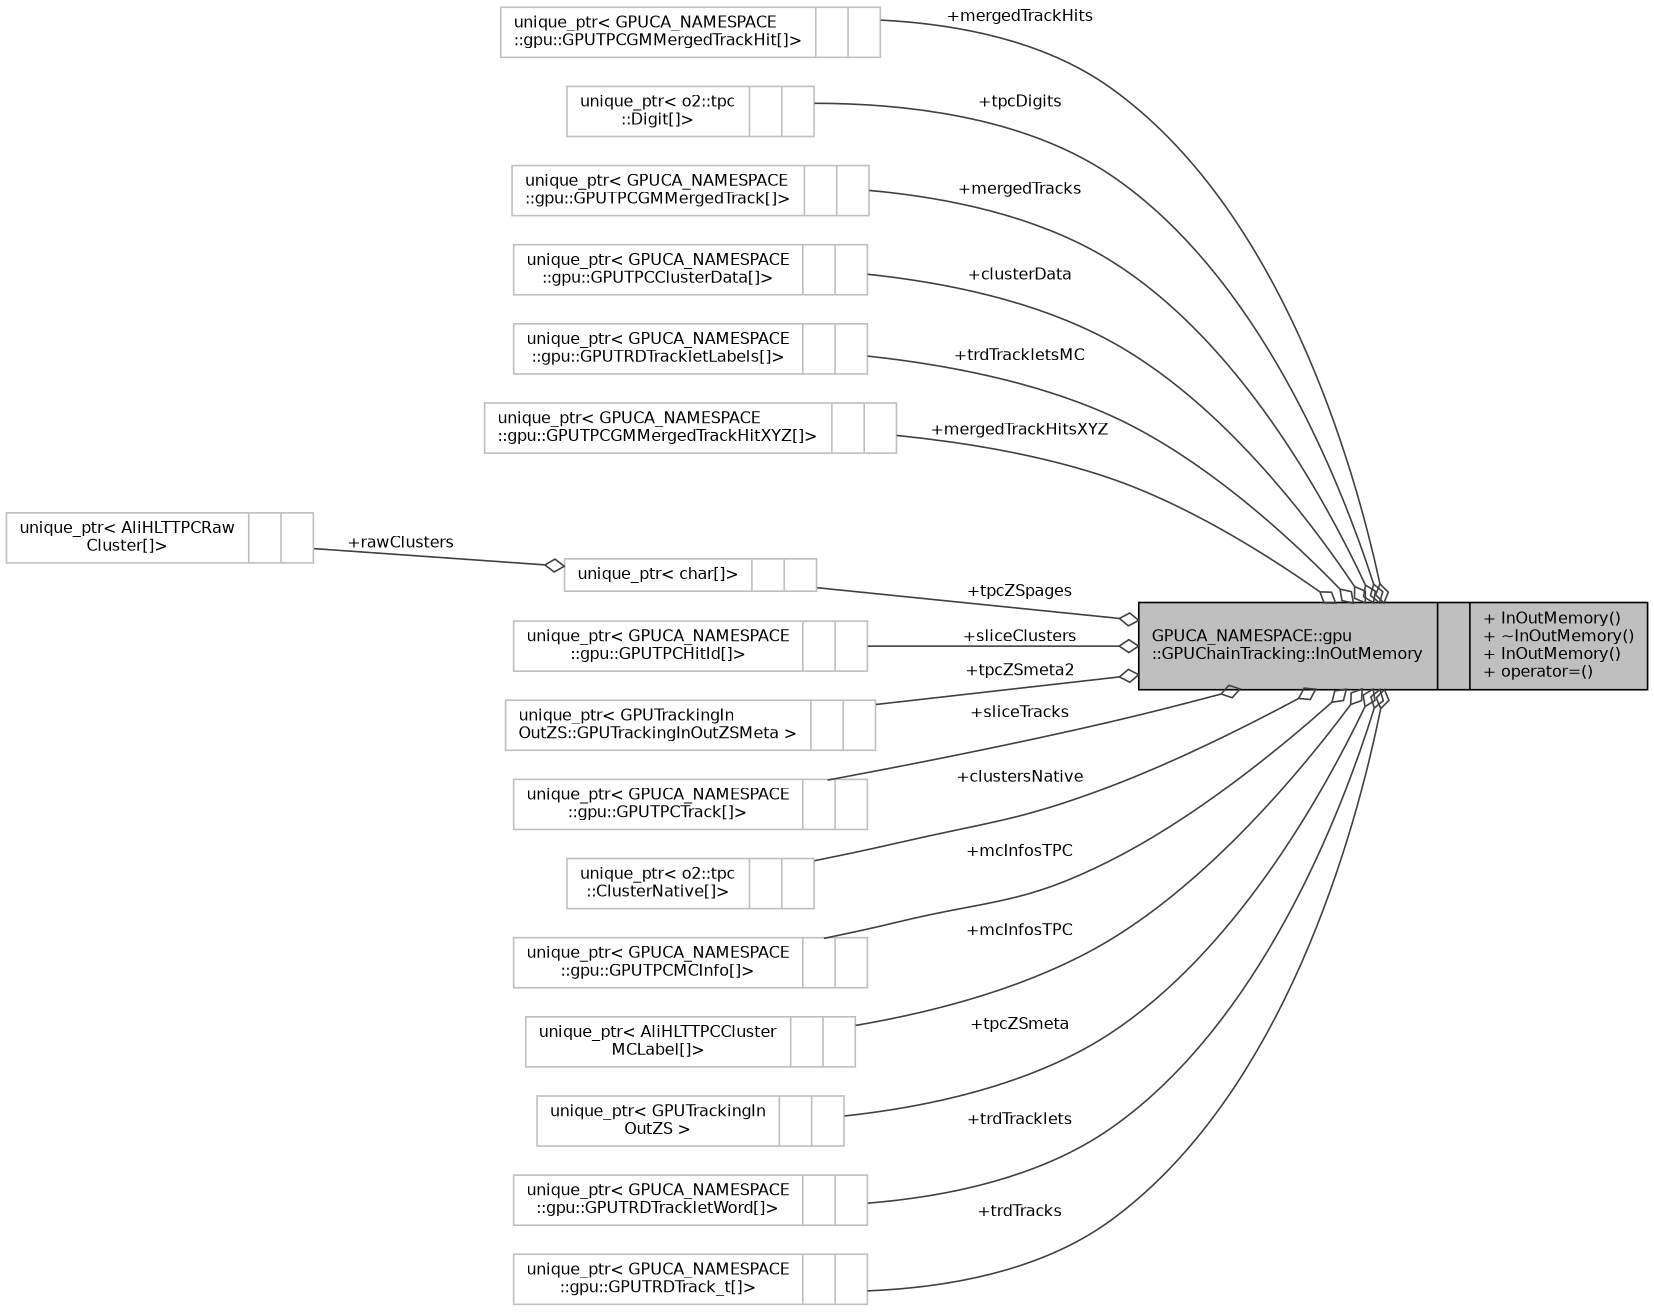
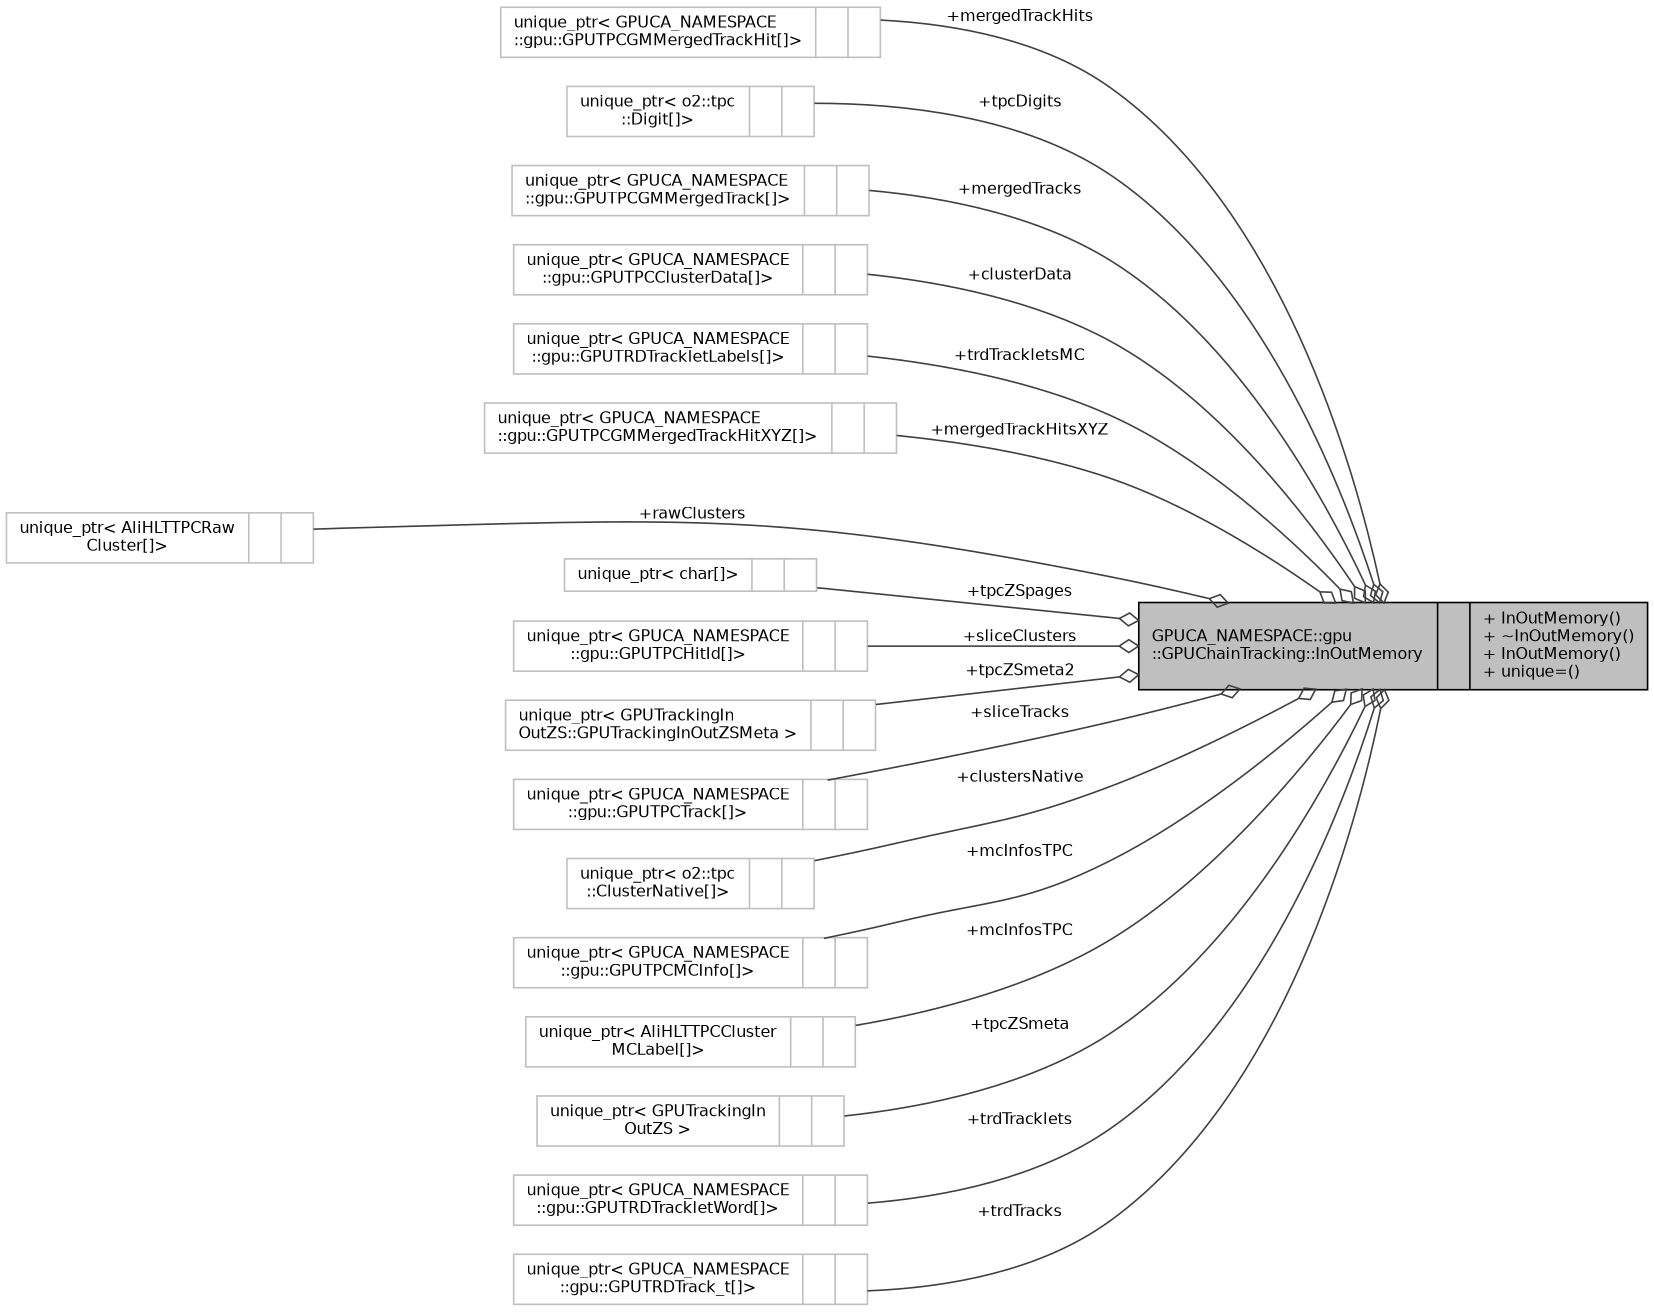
(429, 557) -> (764, 527)
(1539, 672) -> (1532, 672)
